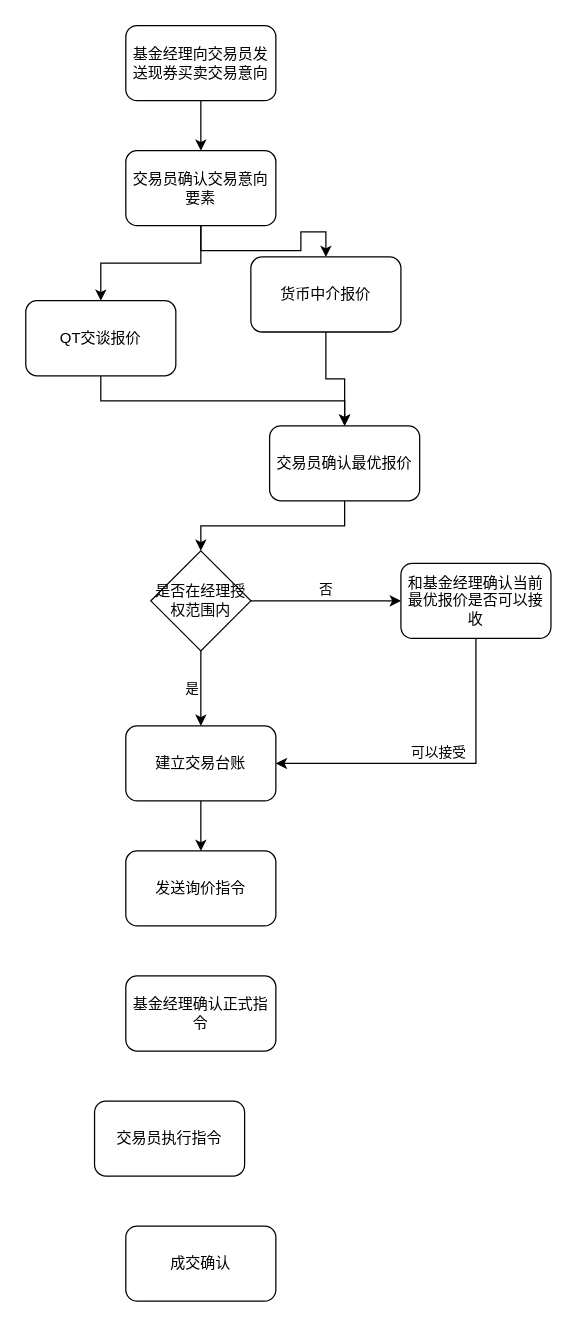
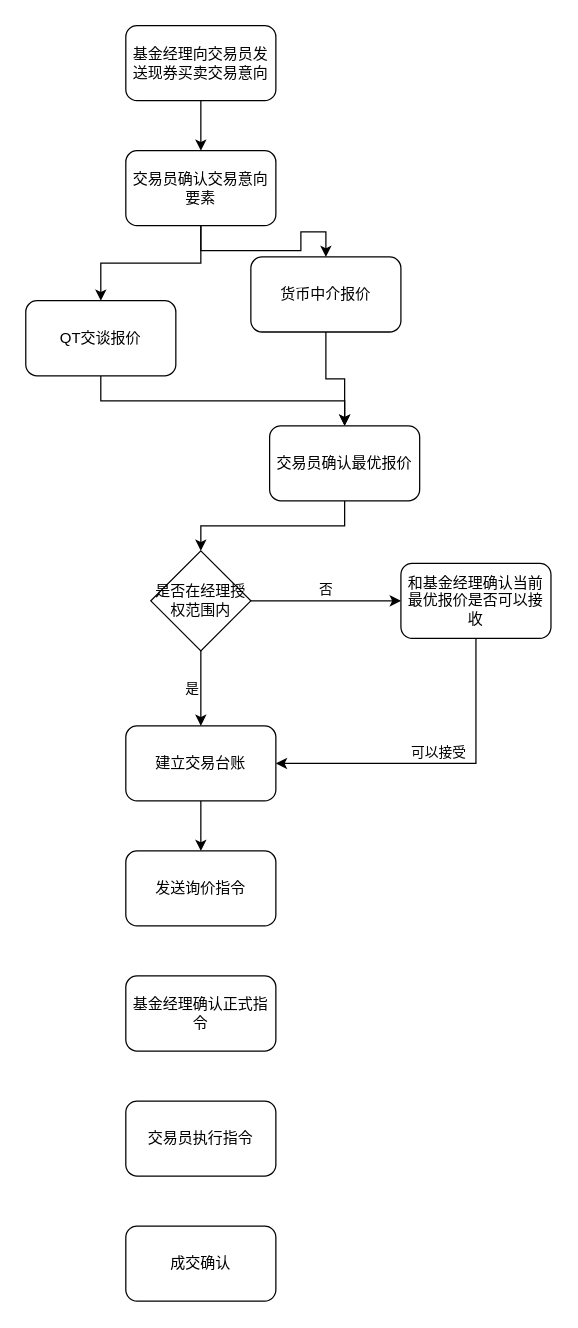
(169, 1138) -> (201, 1138)
